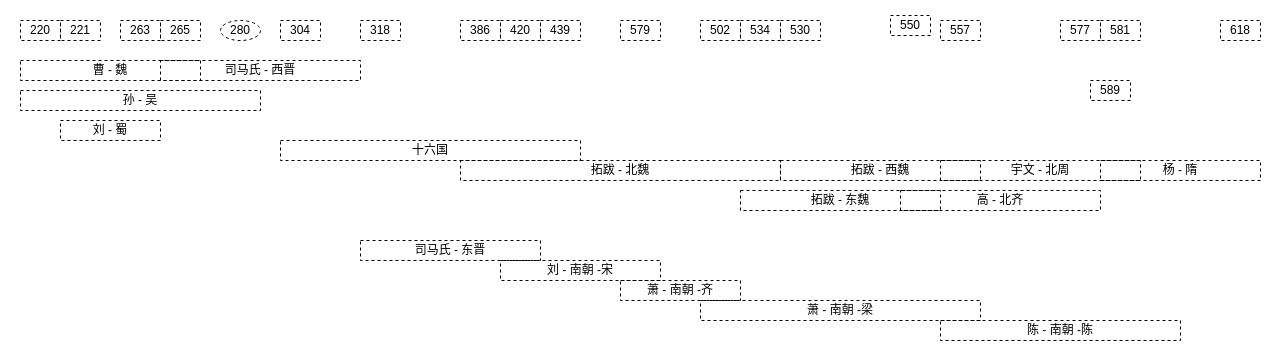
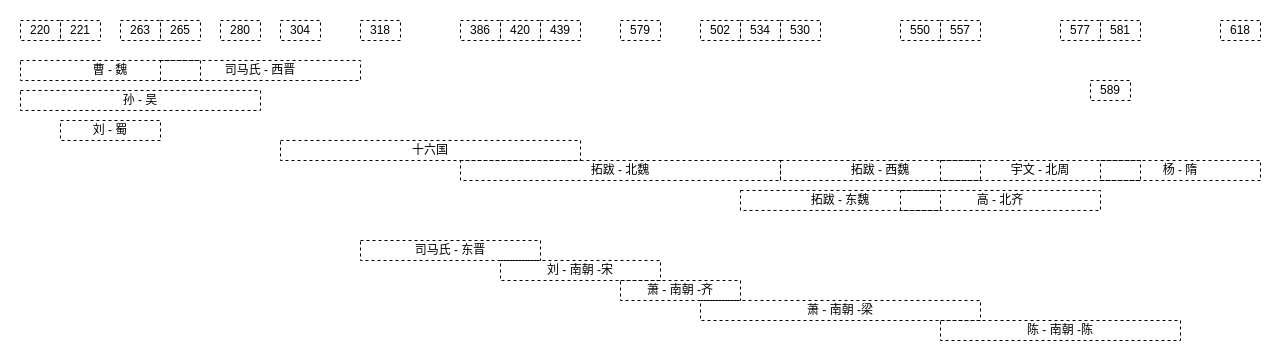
(911, 26) -> (921, 31)
(241, 31) -> (241, 31)
